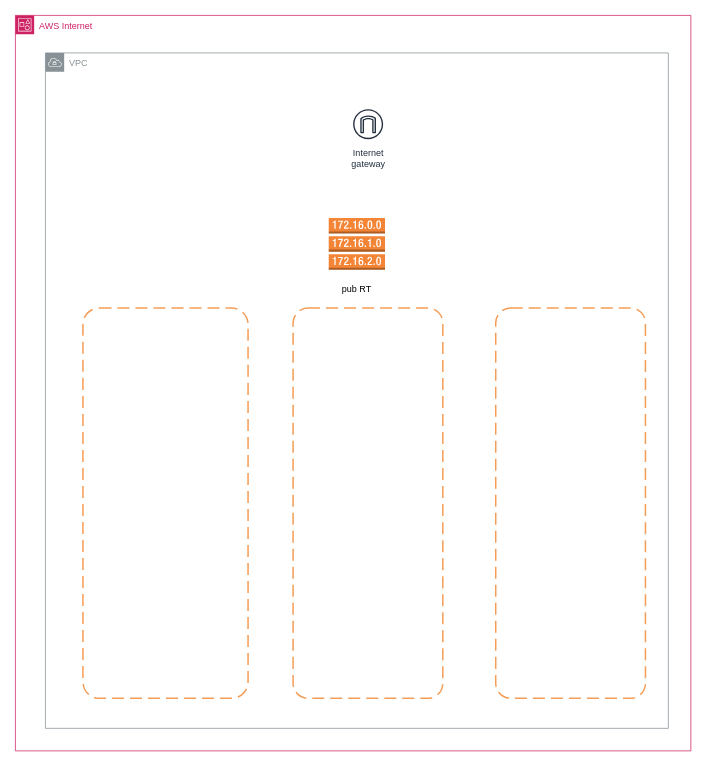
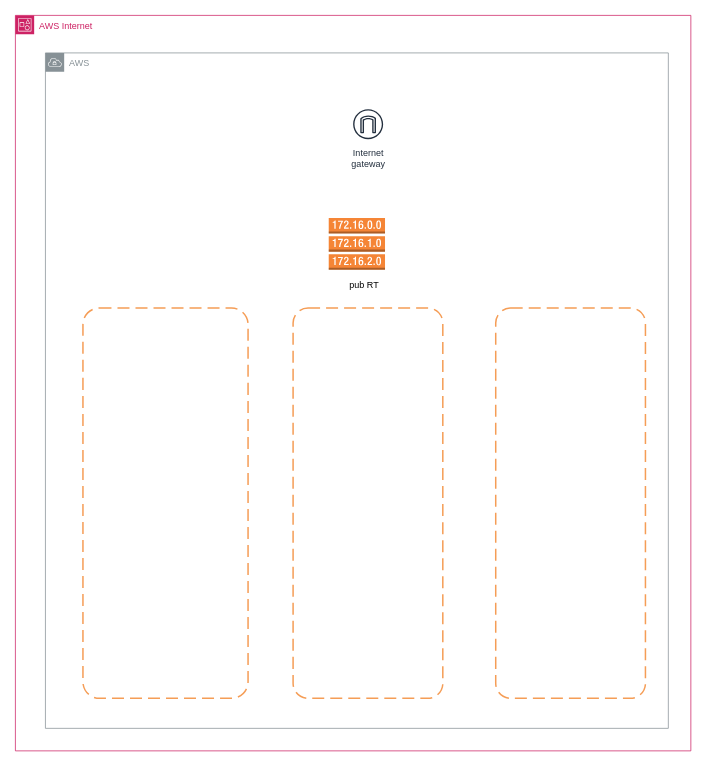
(77, 64) -> (77, 64)
(357, 289) -> (364, 285)
